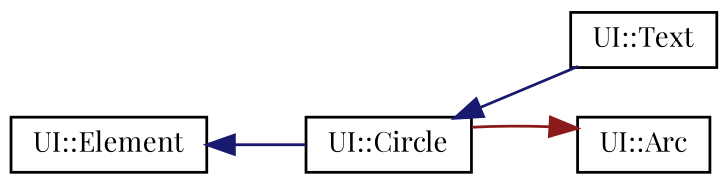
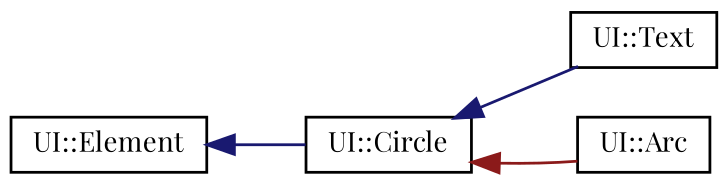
(511, 126) -> (539, 163)
